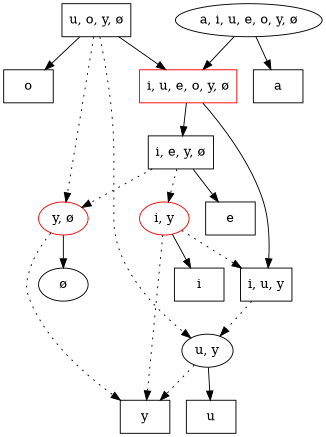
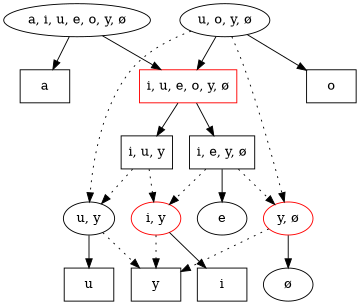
(96, 20) -> (225, 20)
(230, 218) -> (222, 218)
(208, 247) -> (151, 181)
